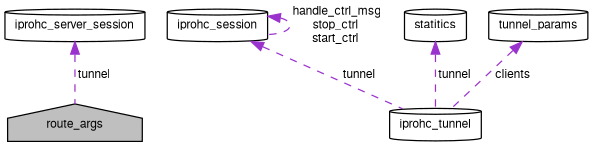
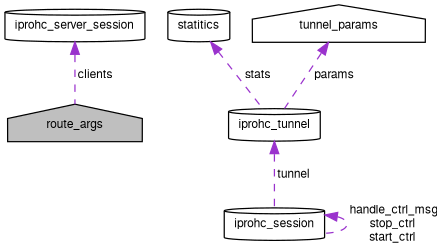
(538, 25) -> (339, 26)
(93, 75) -> (94, 75)
(453, 75) -> (257, 75)
(512, 75) -> (333, 75)
(333, 78) -> (274, 181)
